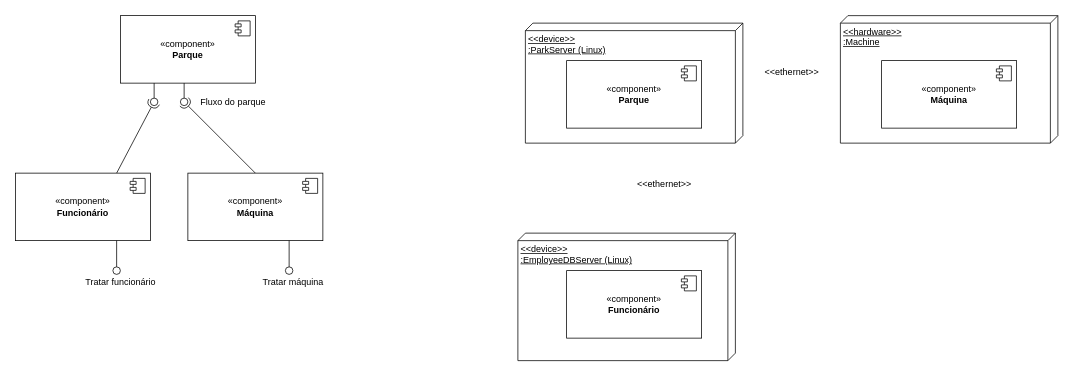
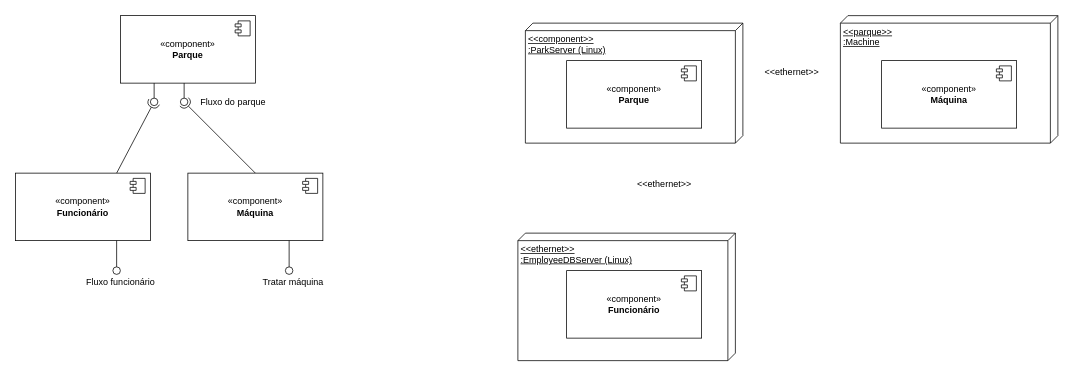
(874, 37) -> (869, 37)
(573, 45) -> (573, 45)
(579, 255) -> (579, 255)
(121, 282) -> (121, 282)
